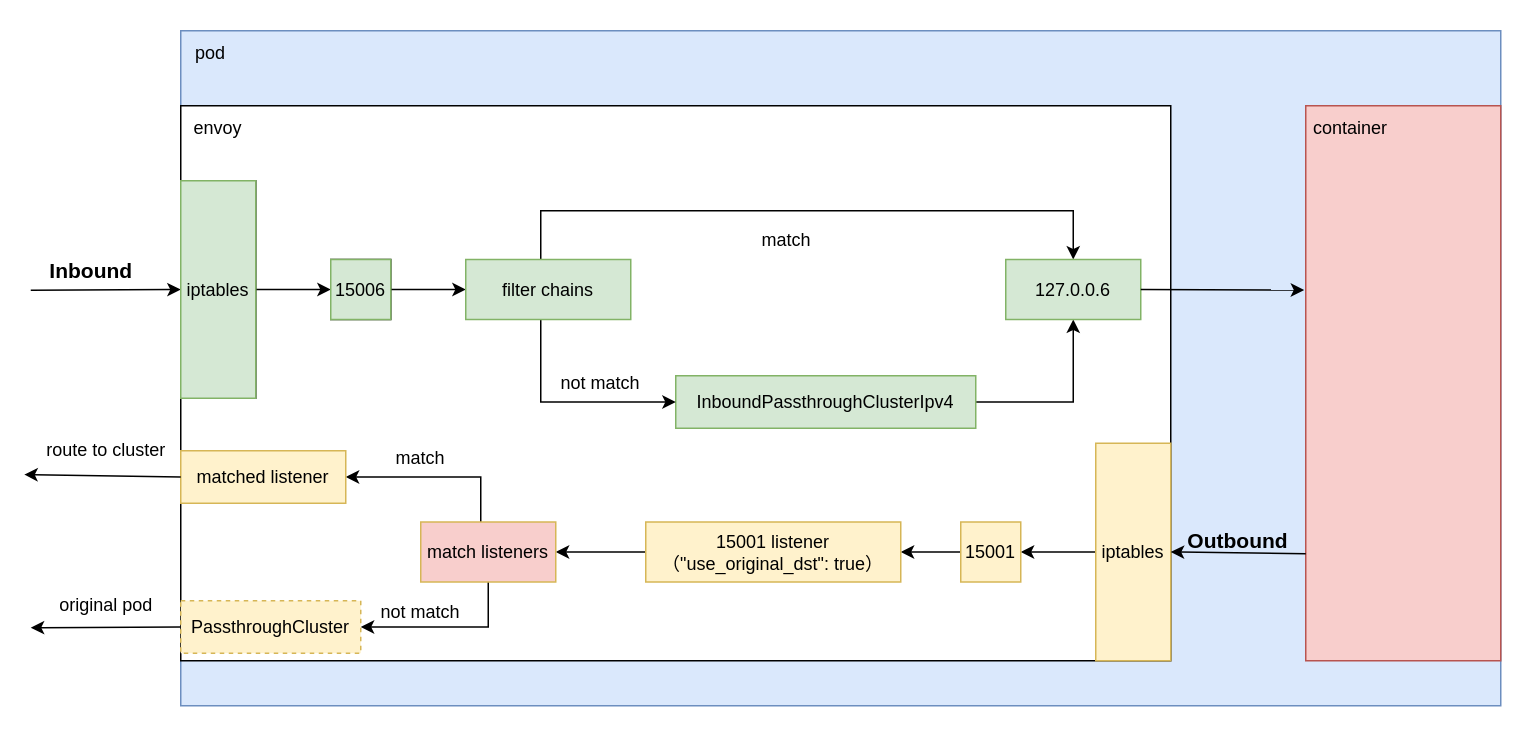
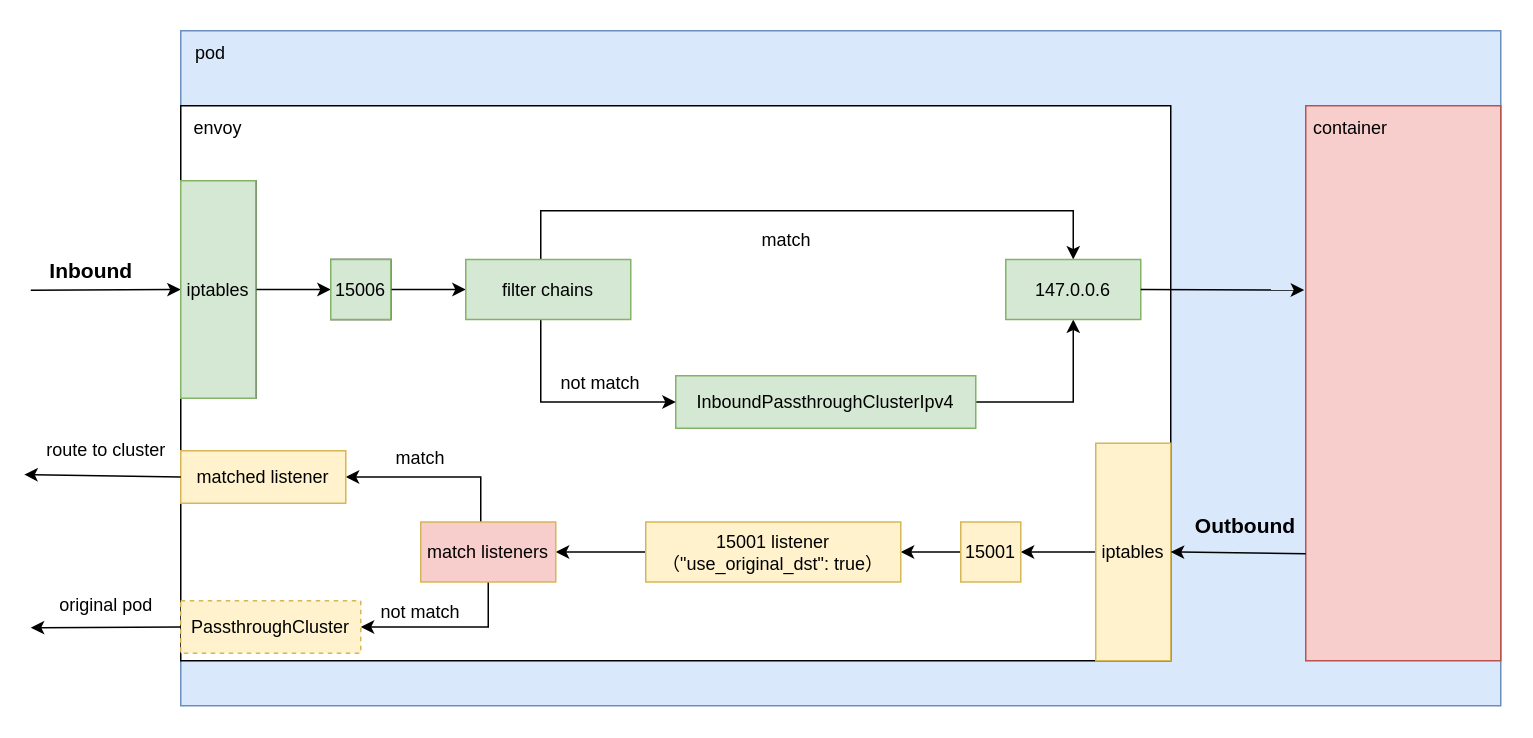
(1073, 290) -> (1073, 290)
(1238, 541) -> (1246, 526)
